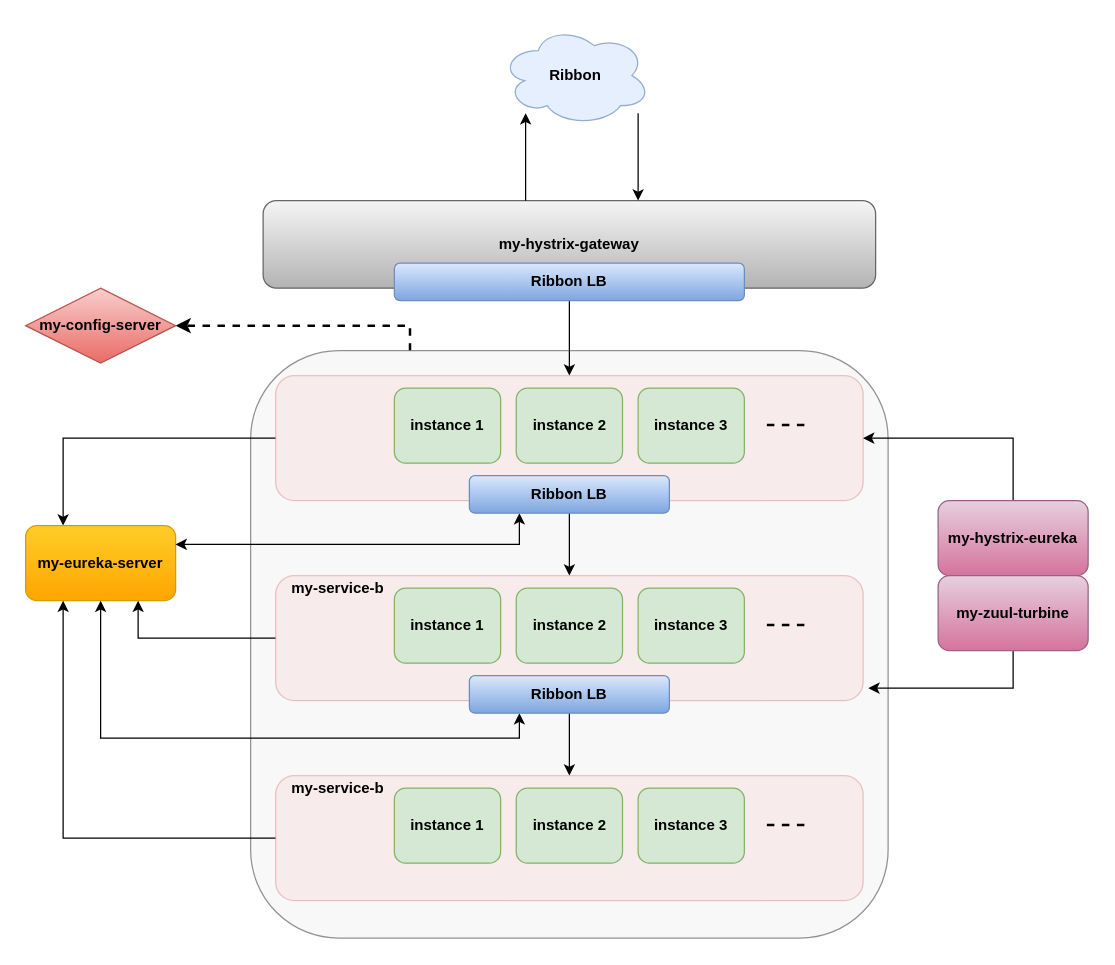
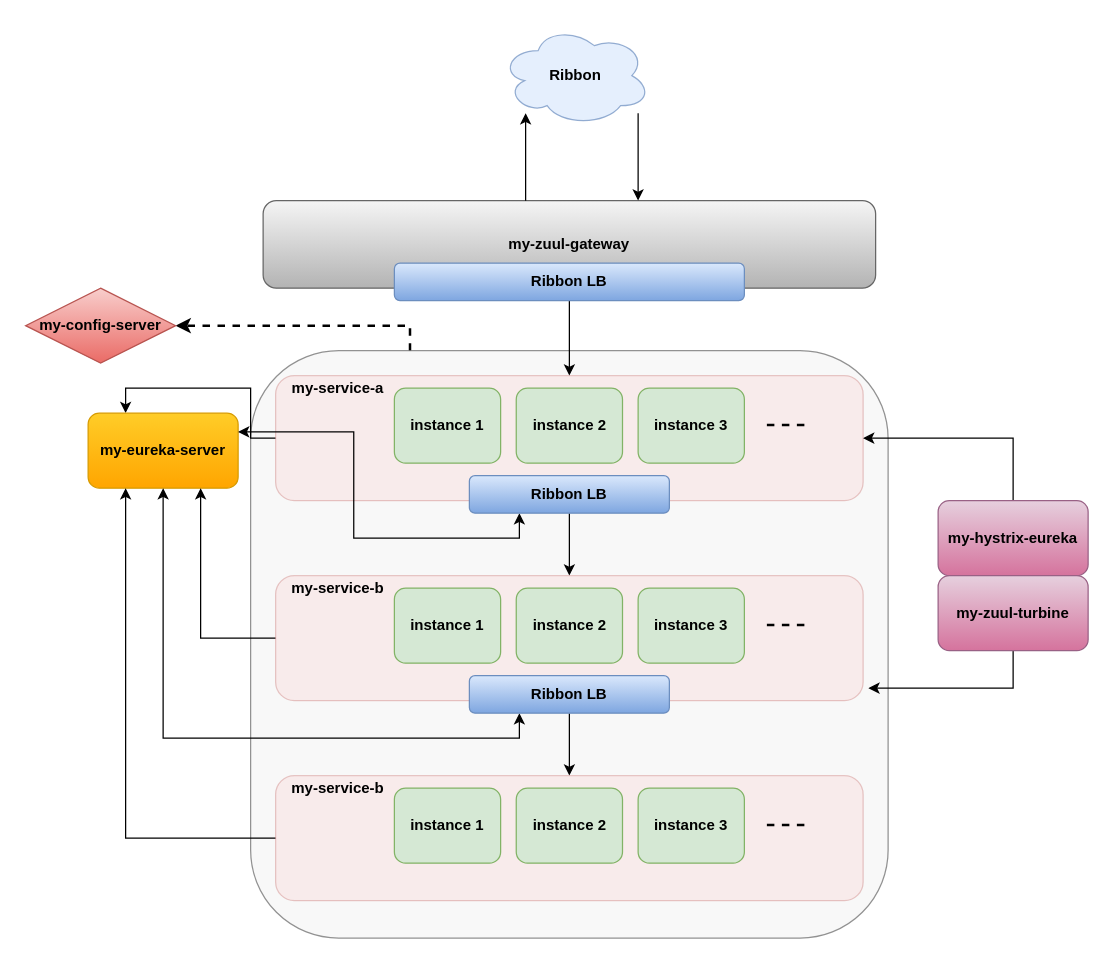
(569, 244) -> (569, 244)
none -> (338, 388)
(101, 563) -> (163, 451)
